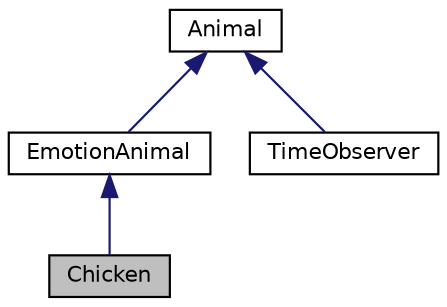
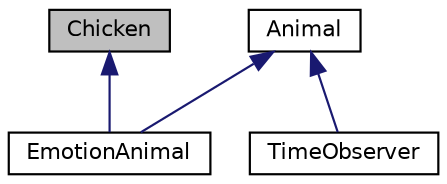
(110, 226) -> (110, 103)
